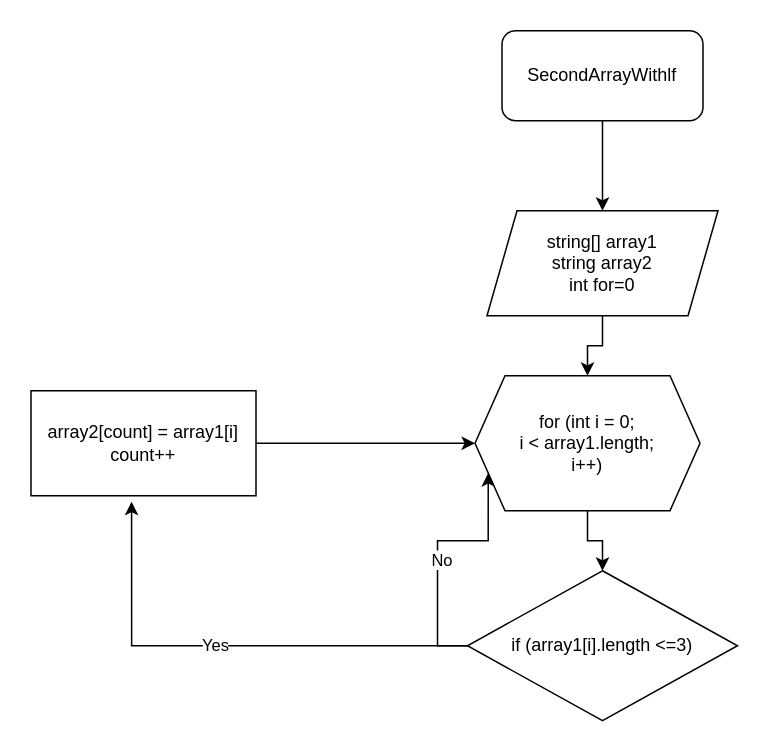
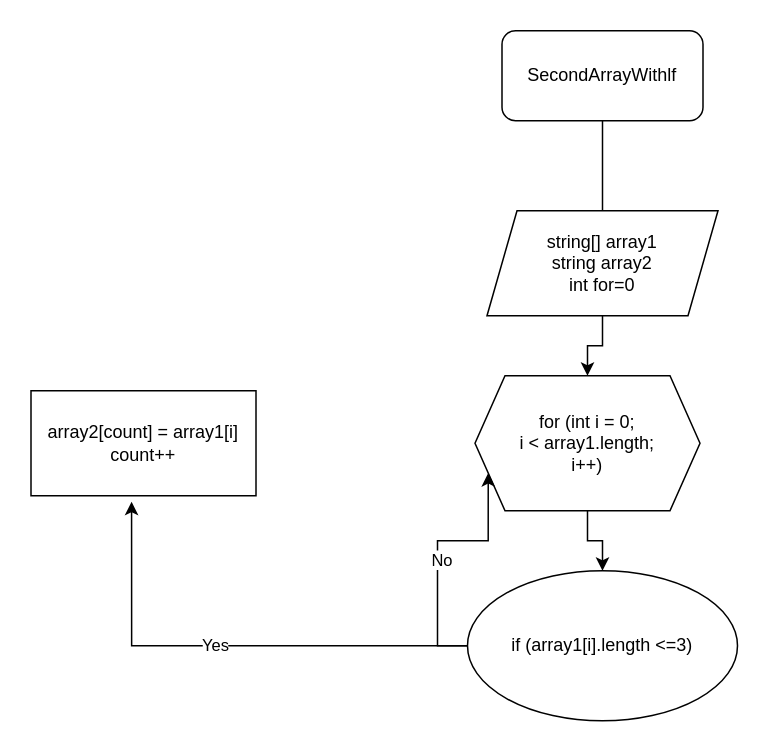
(602, 199) -> (602, 203)
(360, 443) -> none
(602, 646) -> (602, 646)
